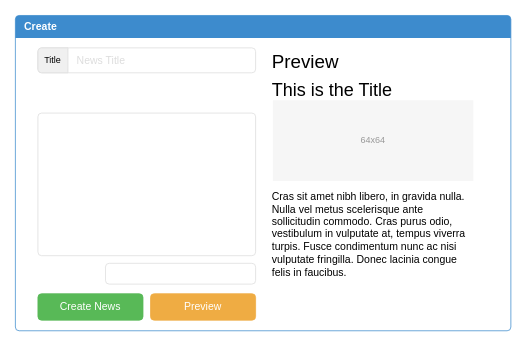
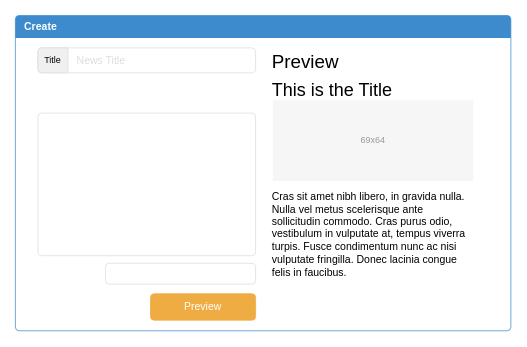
(373, 141) -> (373, 141)
(90, 307) -> none
